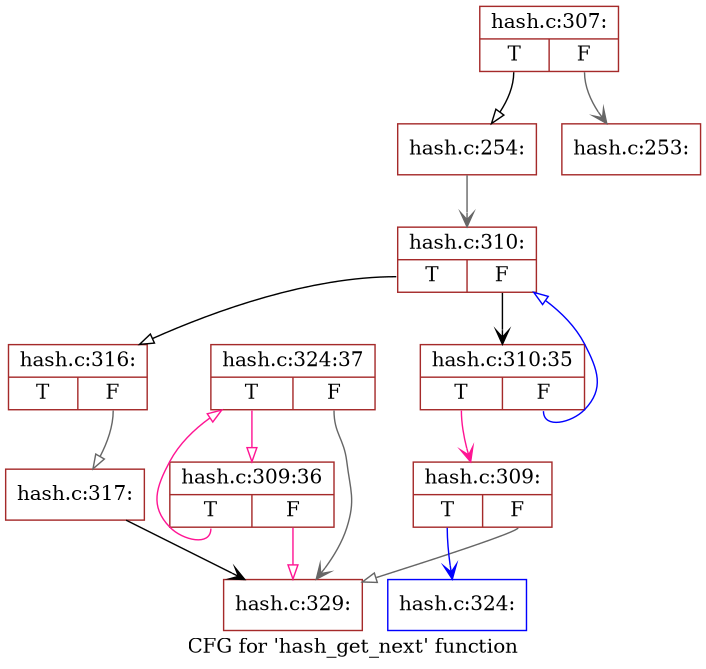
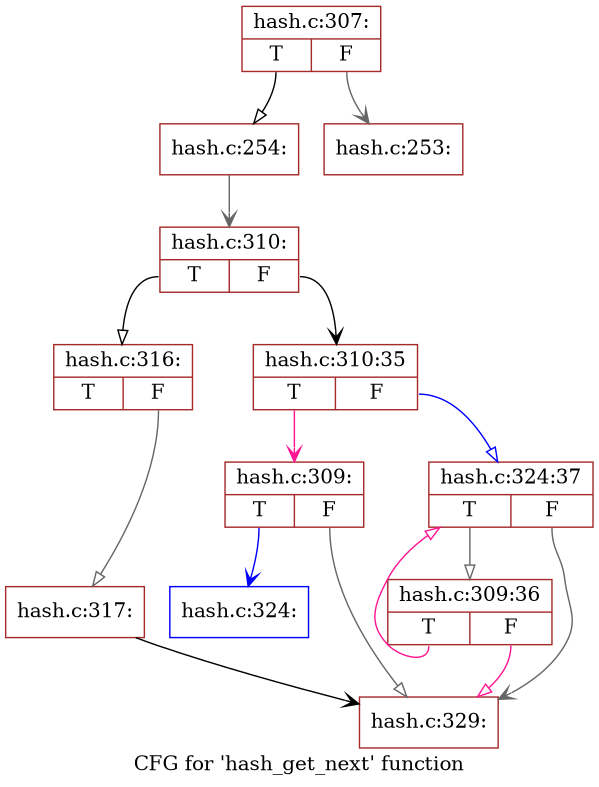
(596, 374) -> (462, 412)
(252, 429) -> (470, 546)
